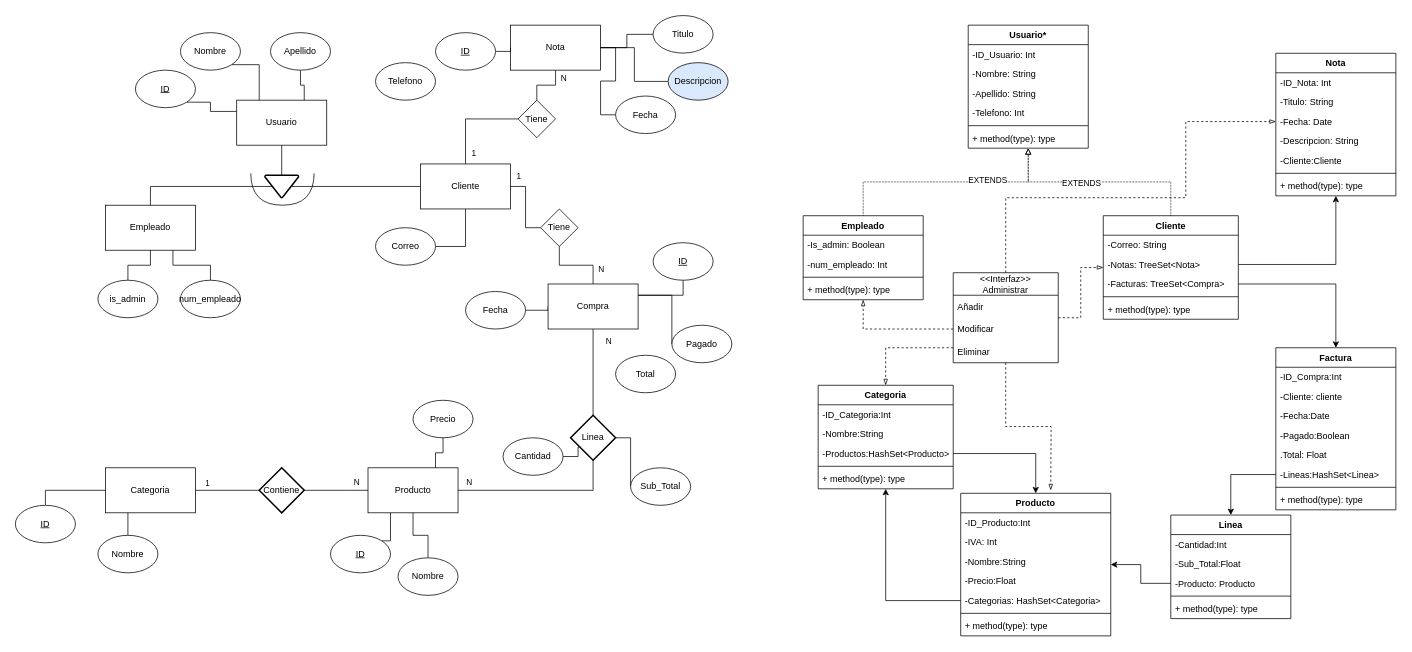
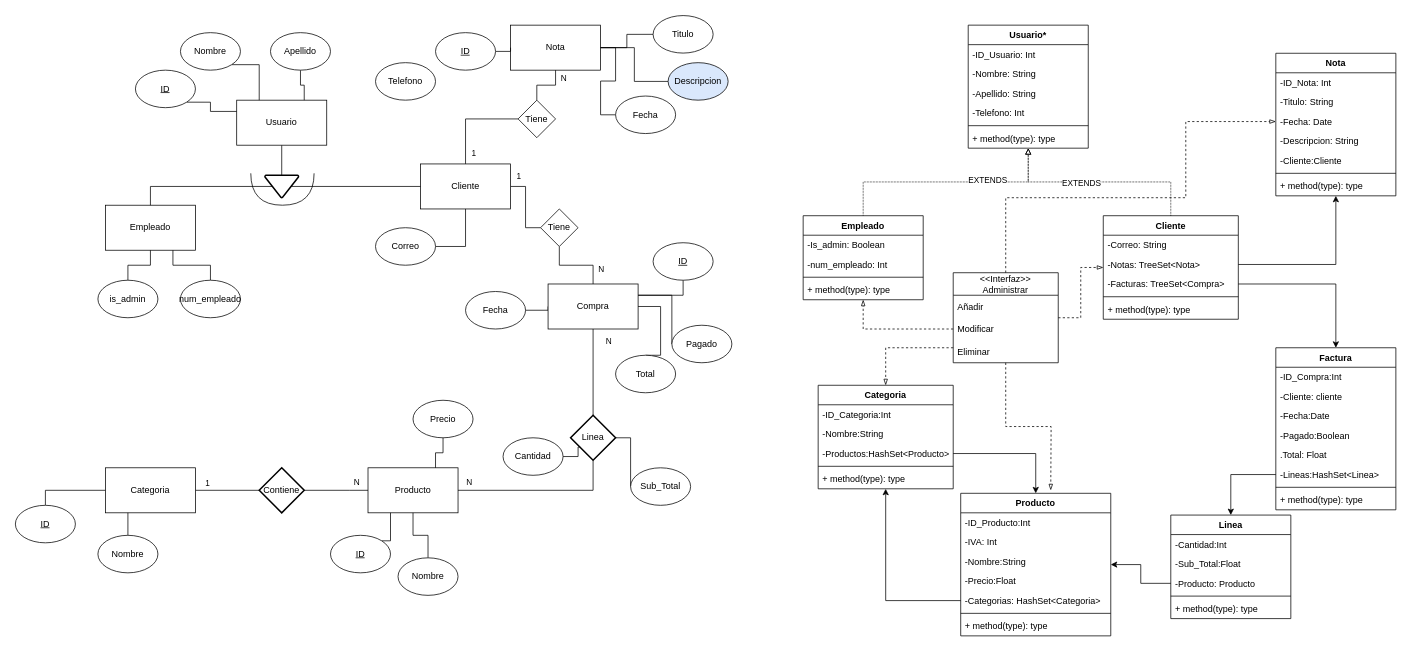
none -> (660, 324)
